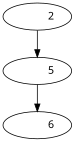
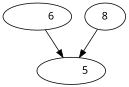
(37, 17) -> (105, 17)
(37, 94) -> (52, 40)
